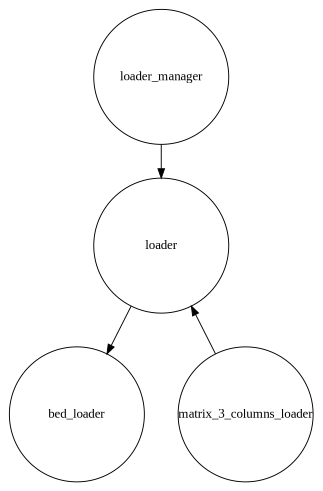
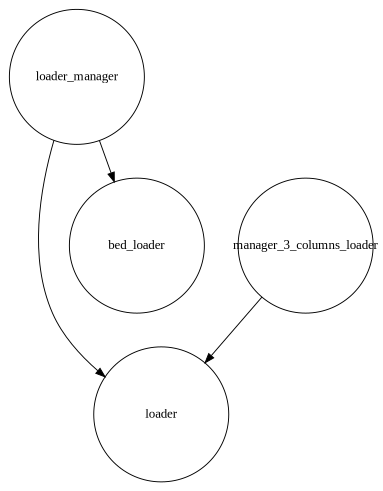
(121, 326) -> (105, 157)
(246, 414) -> (306, 246)
